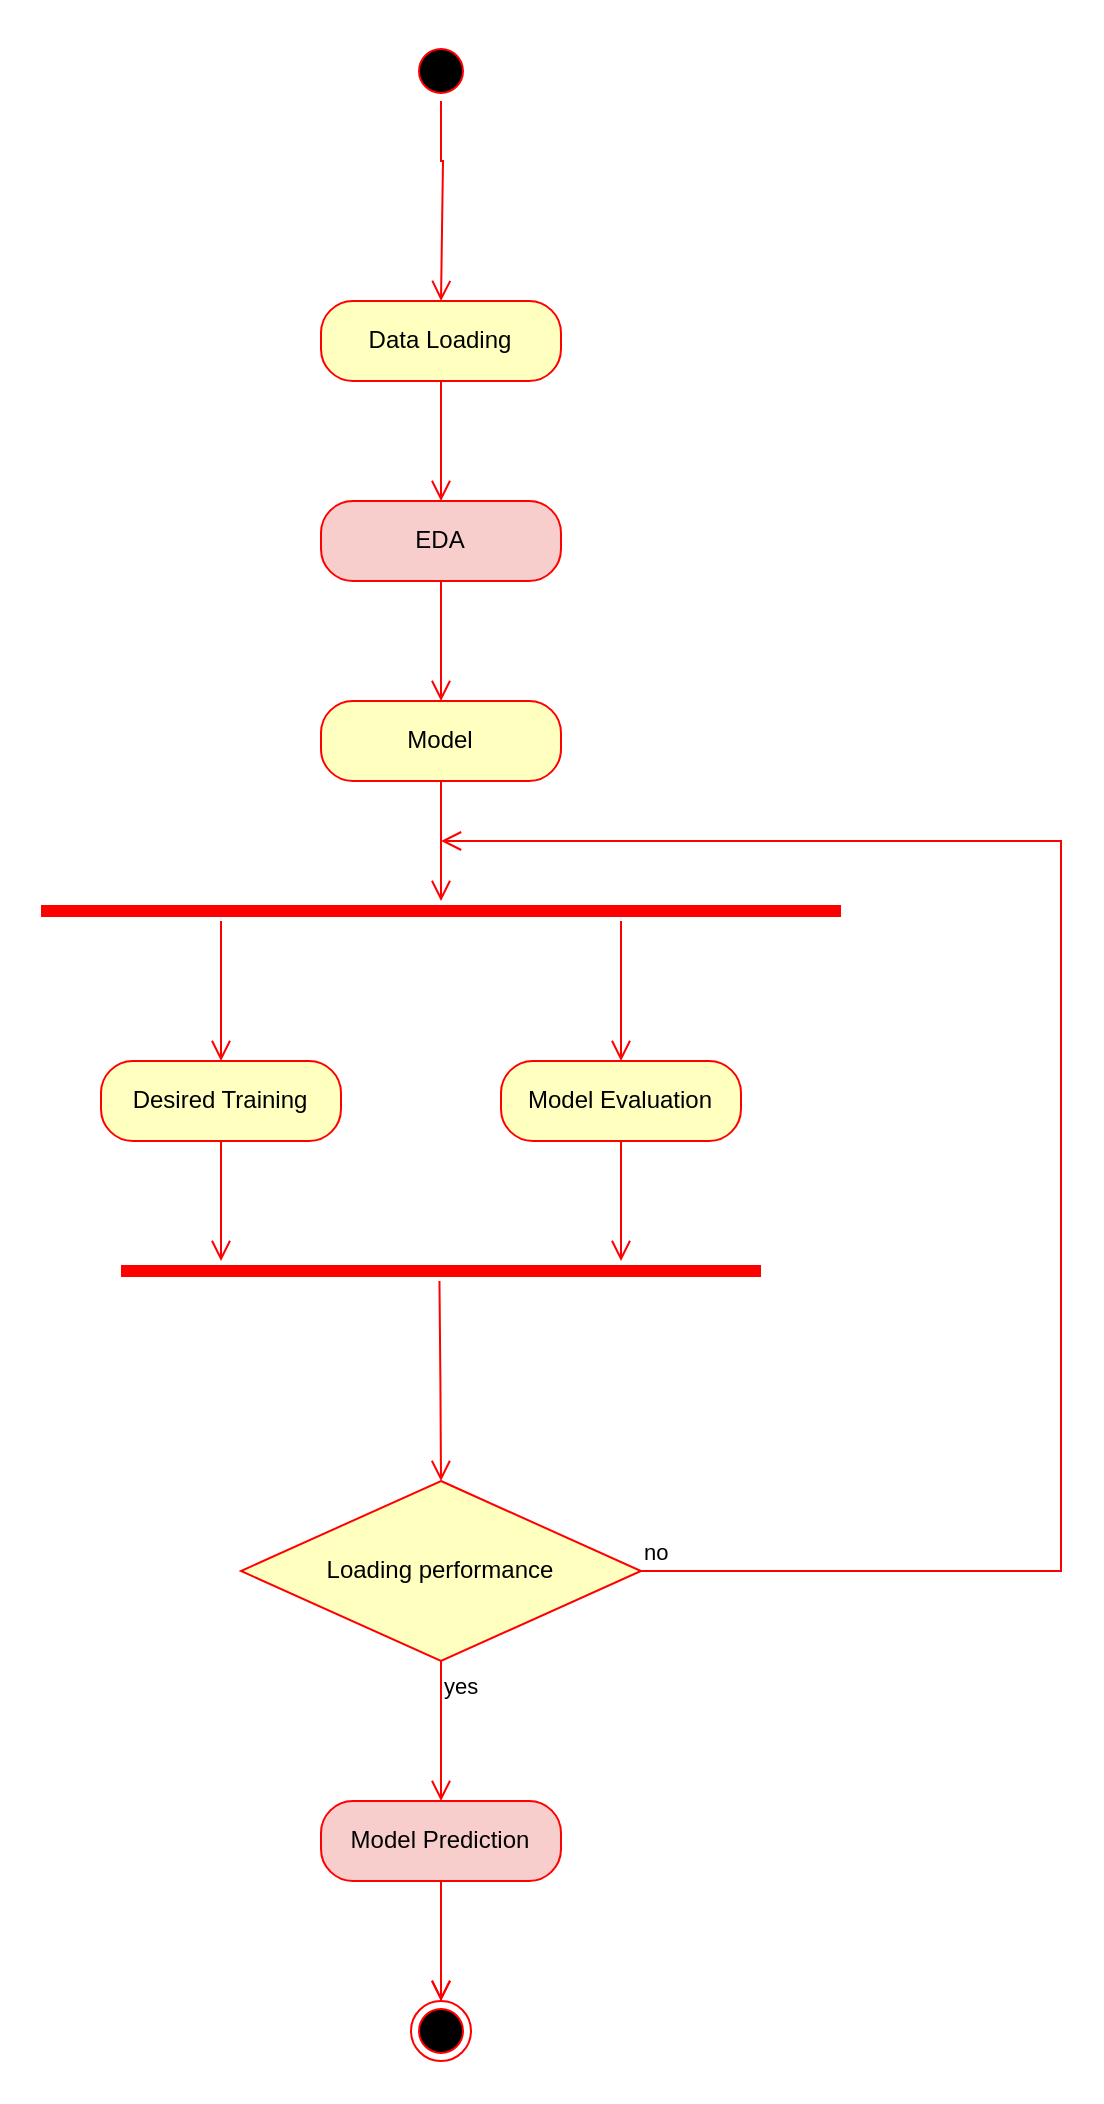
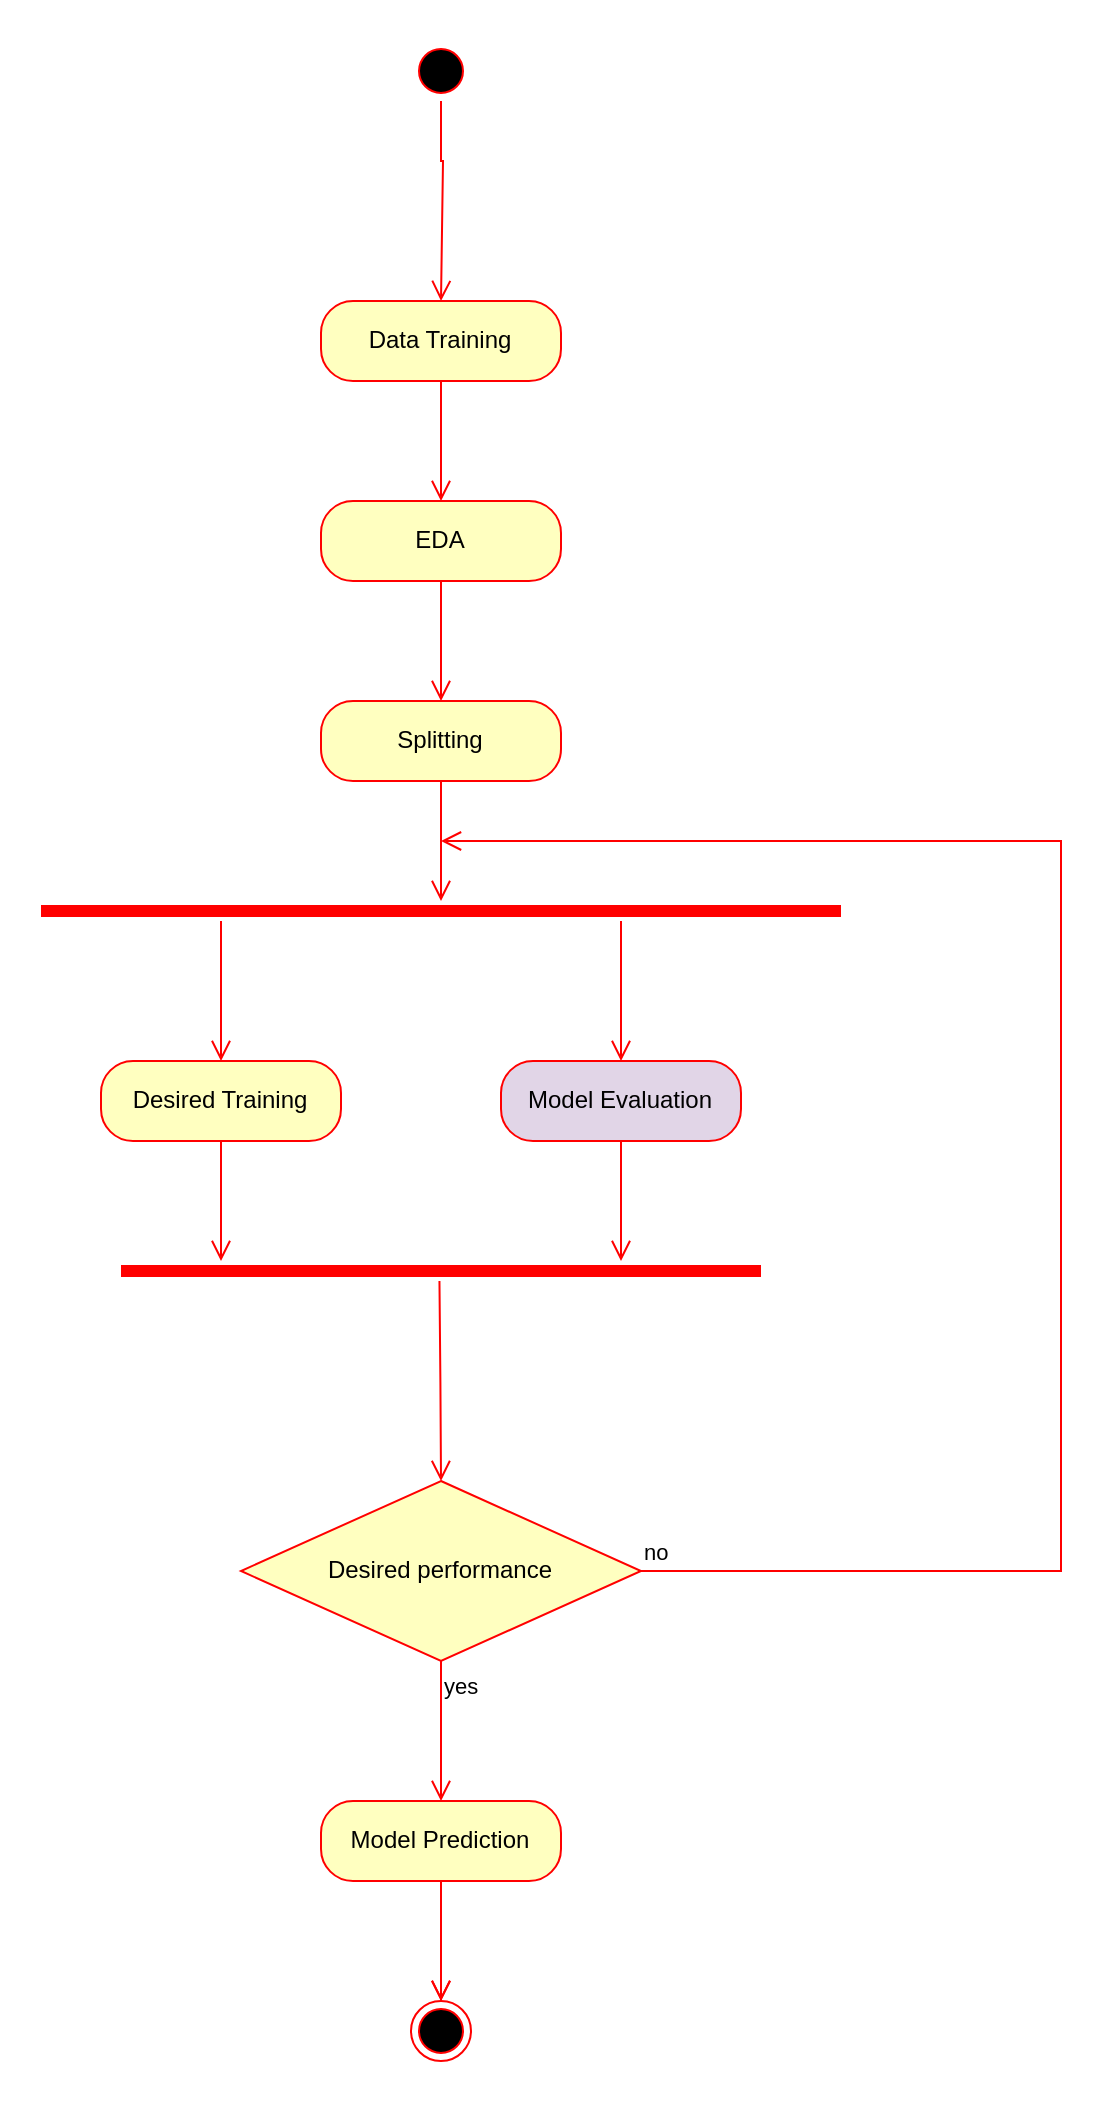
(441, 341) -> (441, 341)
(441, 541) -> (441, 541)
(441, 741) -> (441, 741)
(621, 1101) -> (621, 1101)
(441, 1571) -> (441, 1571)
(441, 1841) -> (441, 1841)
